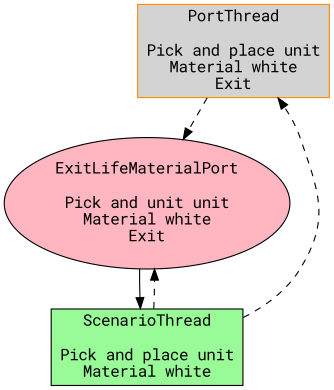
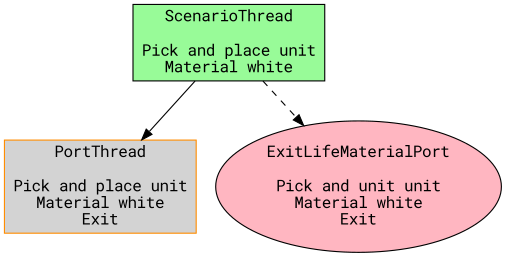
(198, 114) -> none
(318, 224) -> (172, 106)
(140, 283) -> none
